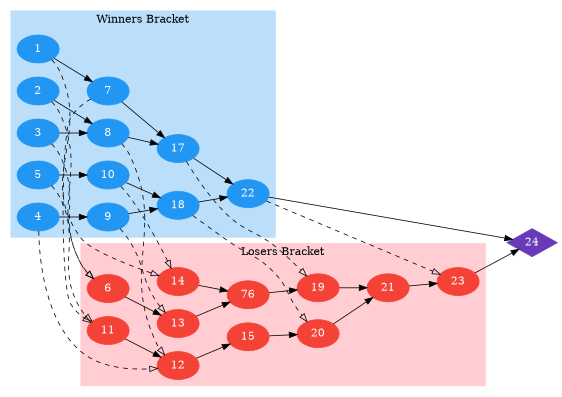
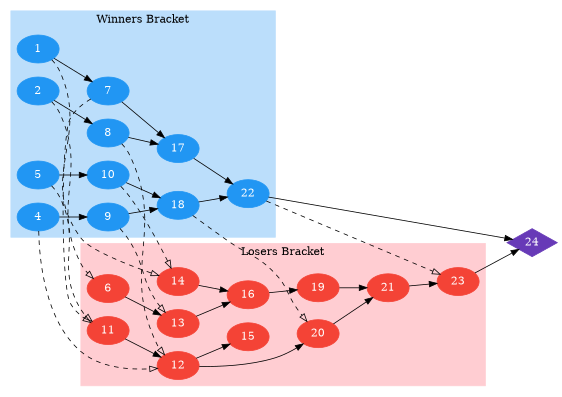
(38, 133) -> none
(237, 223) -> none
(248, 295) -> (248, 295)
(279, 335) -> (249, 363)
